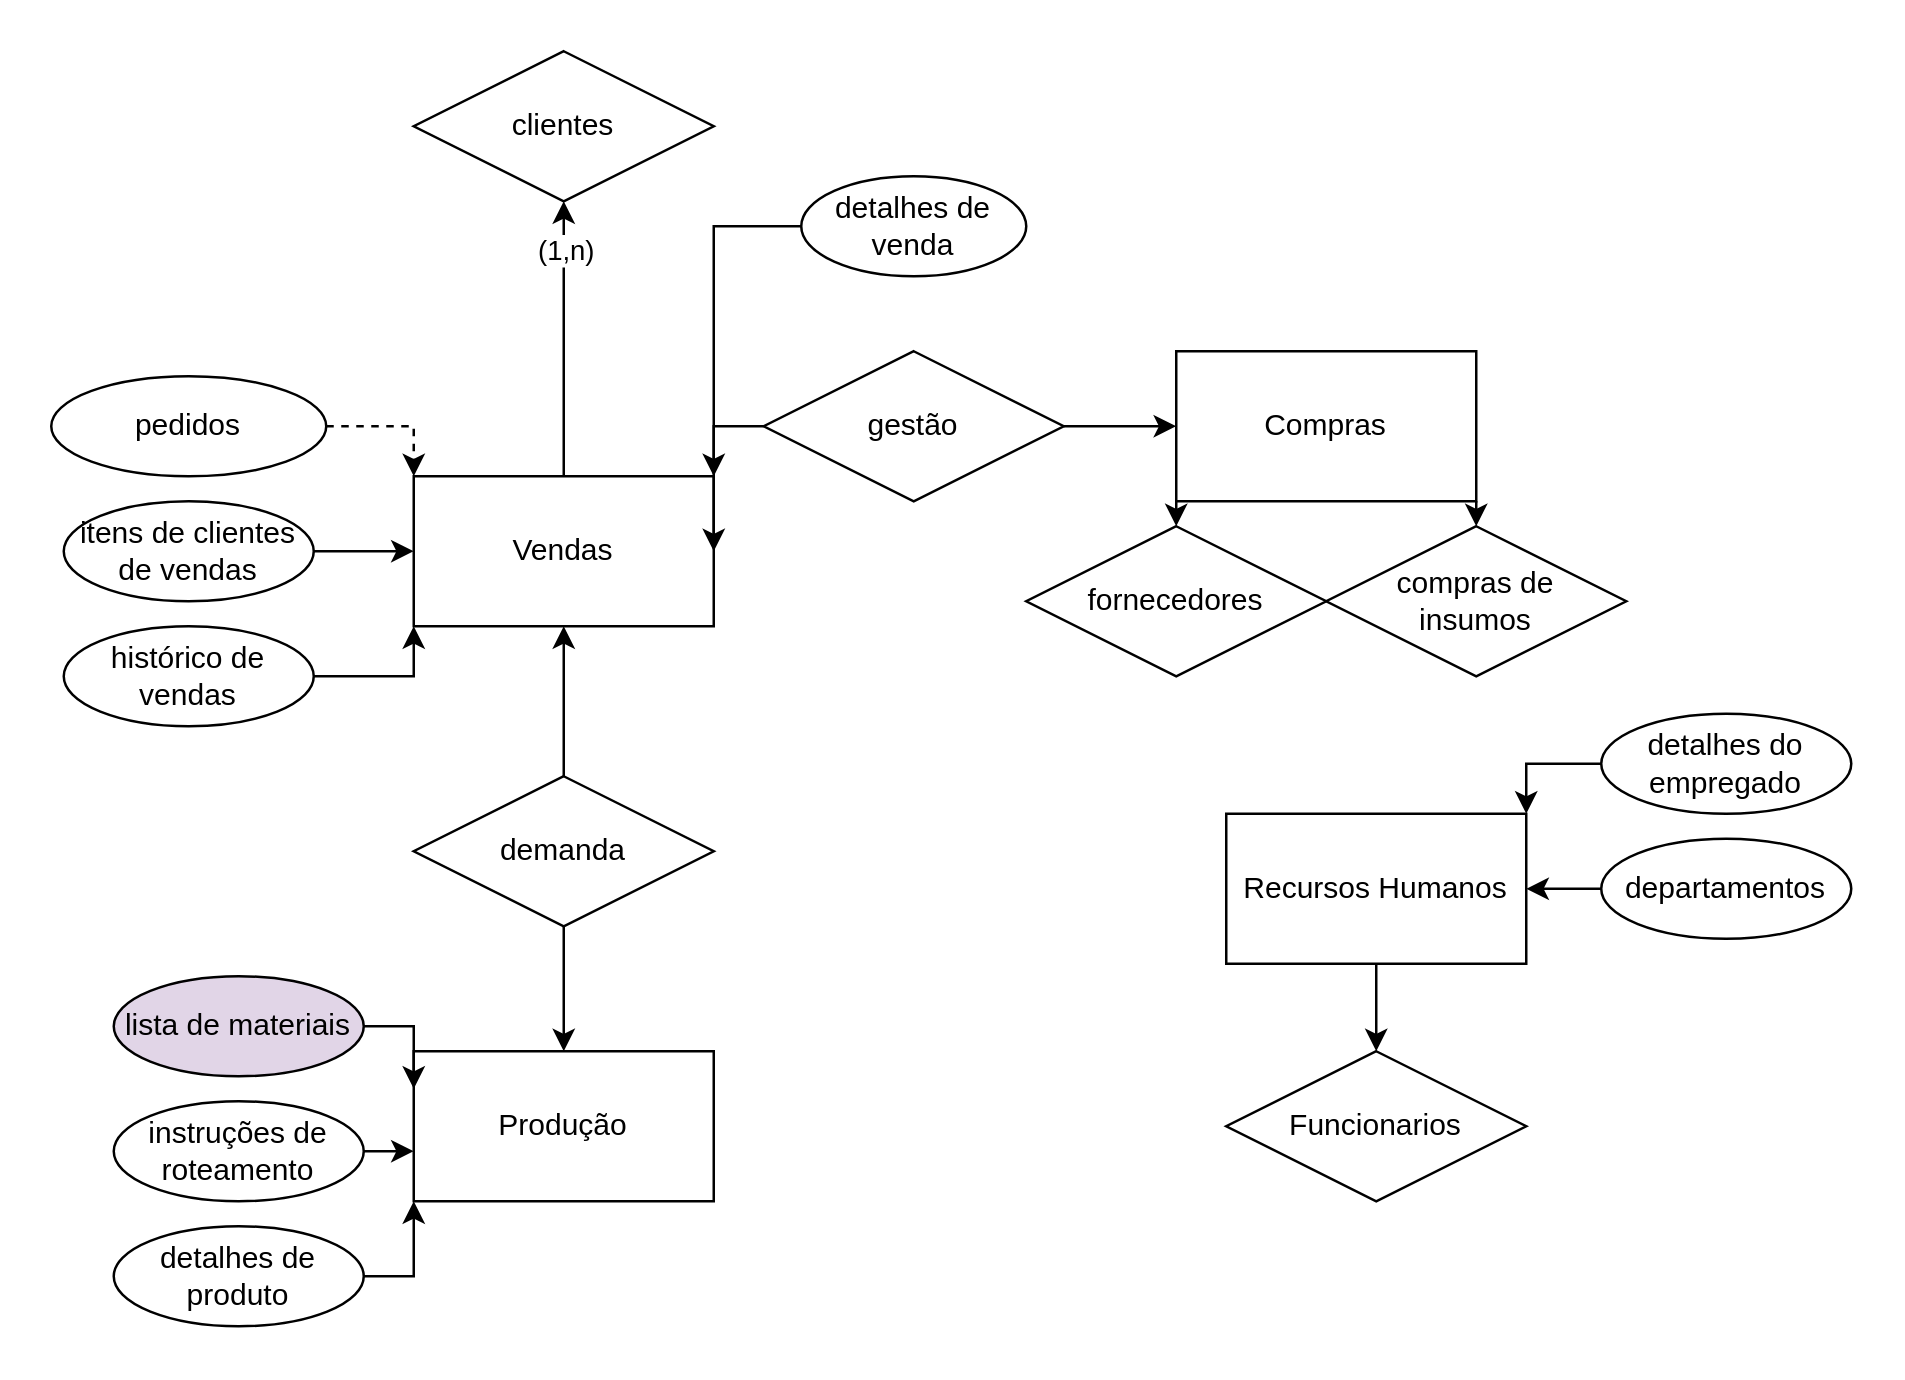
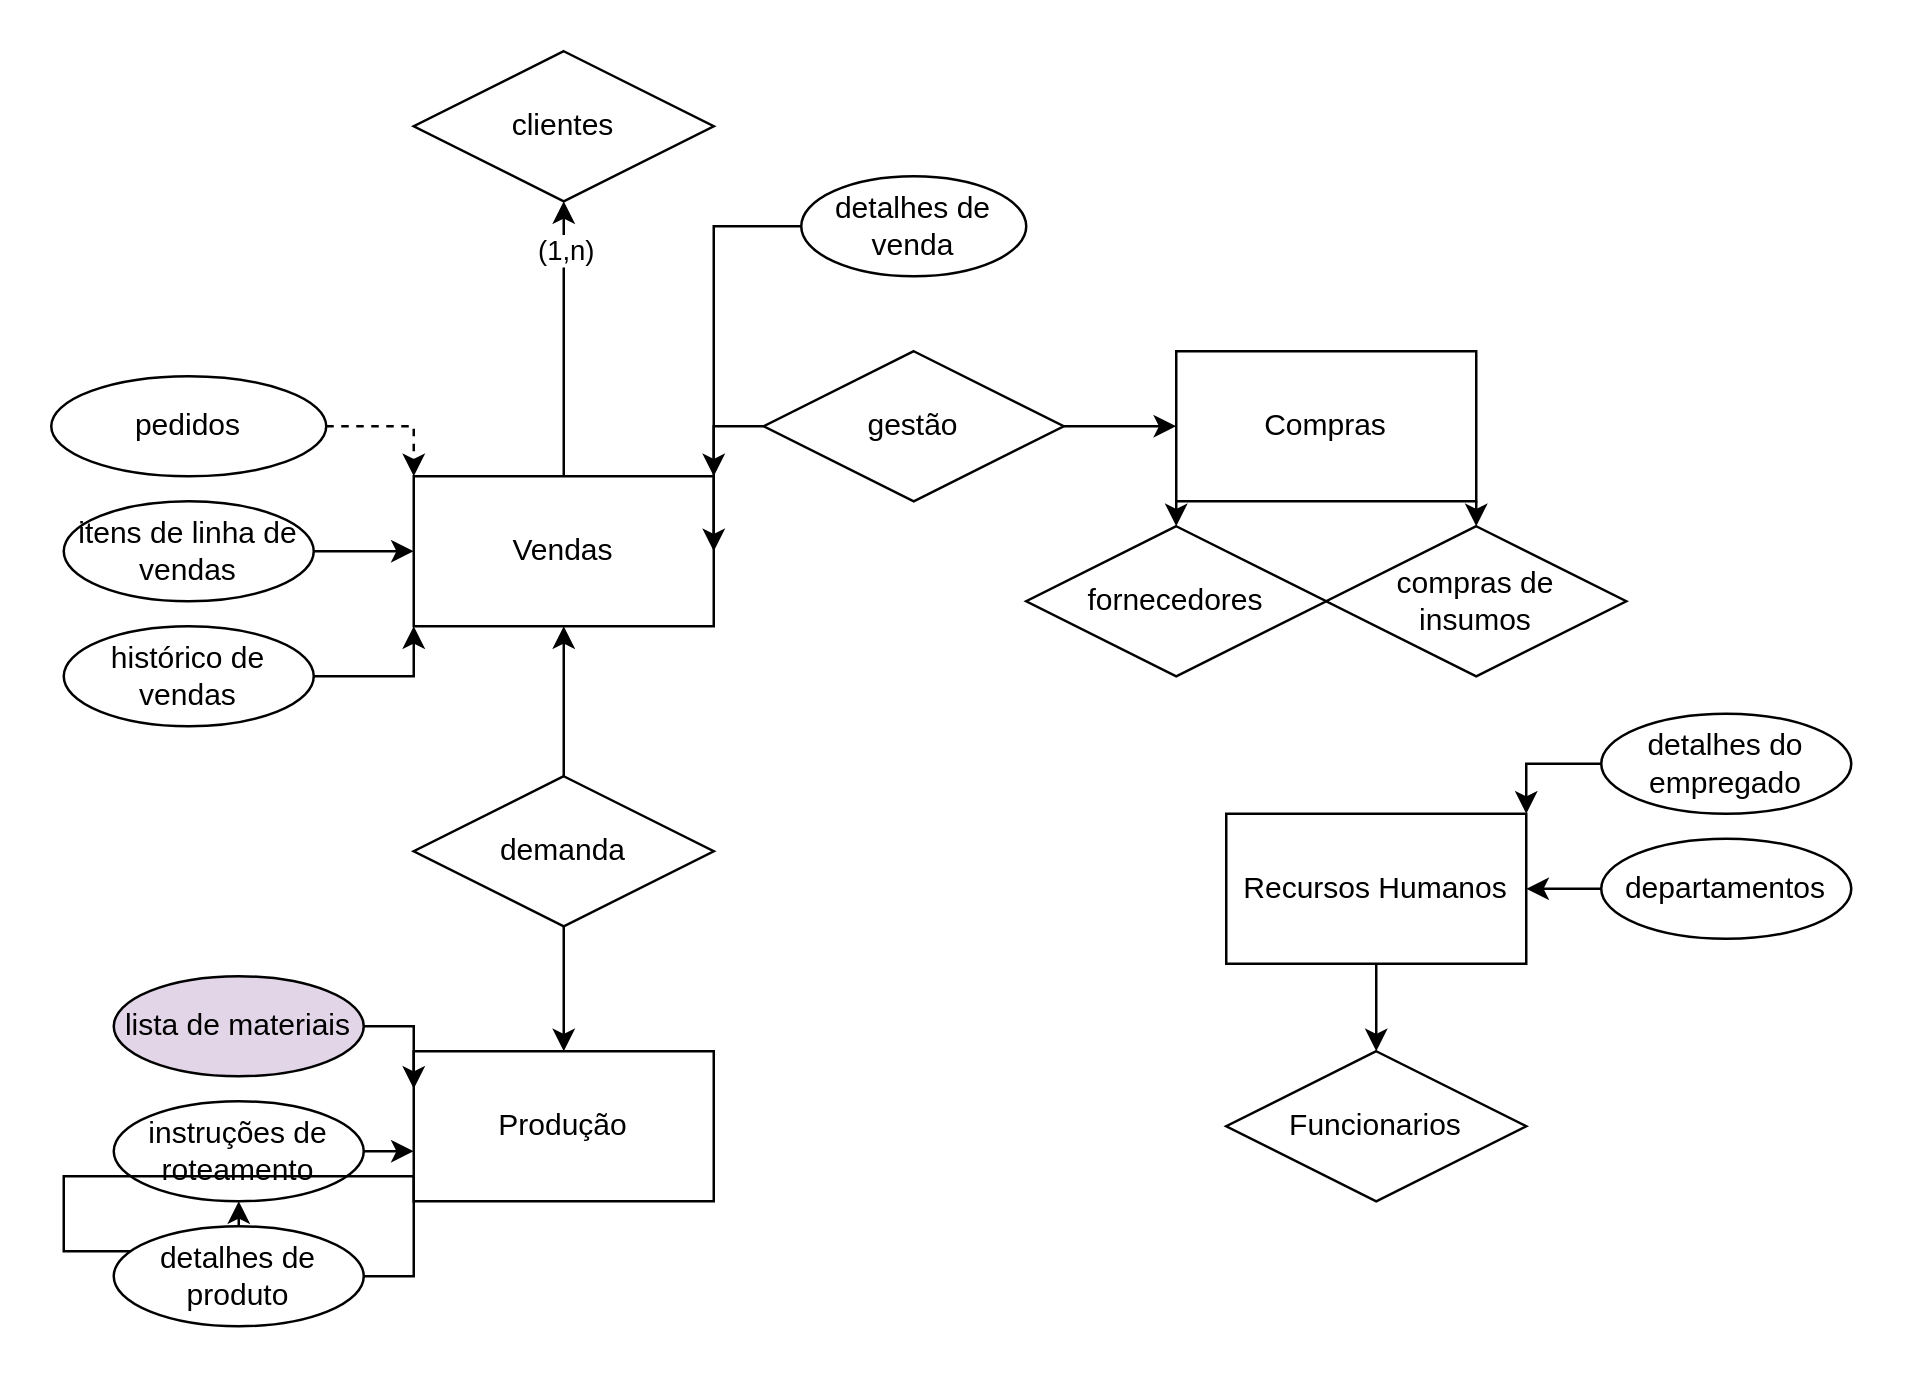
(189, 551) -> (189, 551)
(414, 1219) -> (168, 1176)
